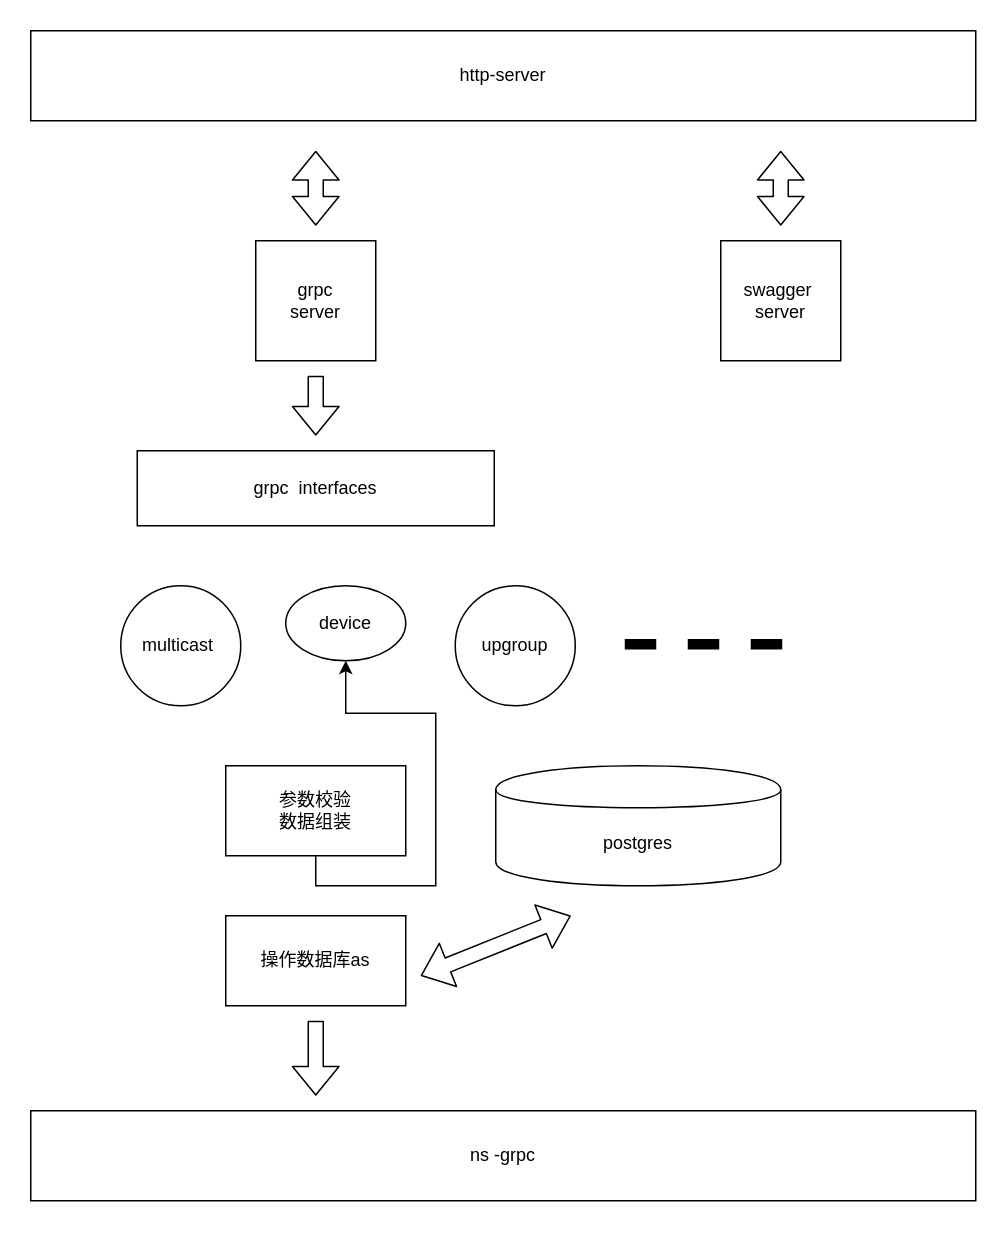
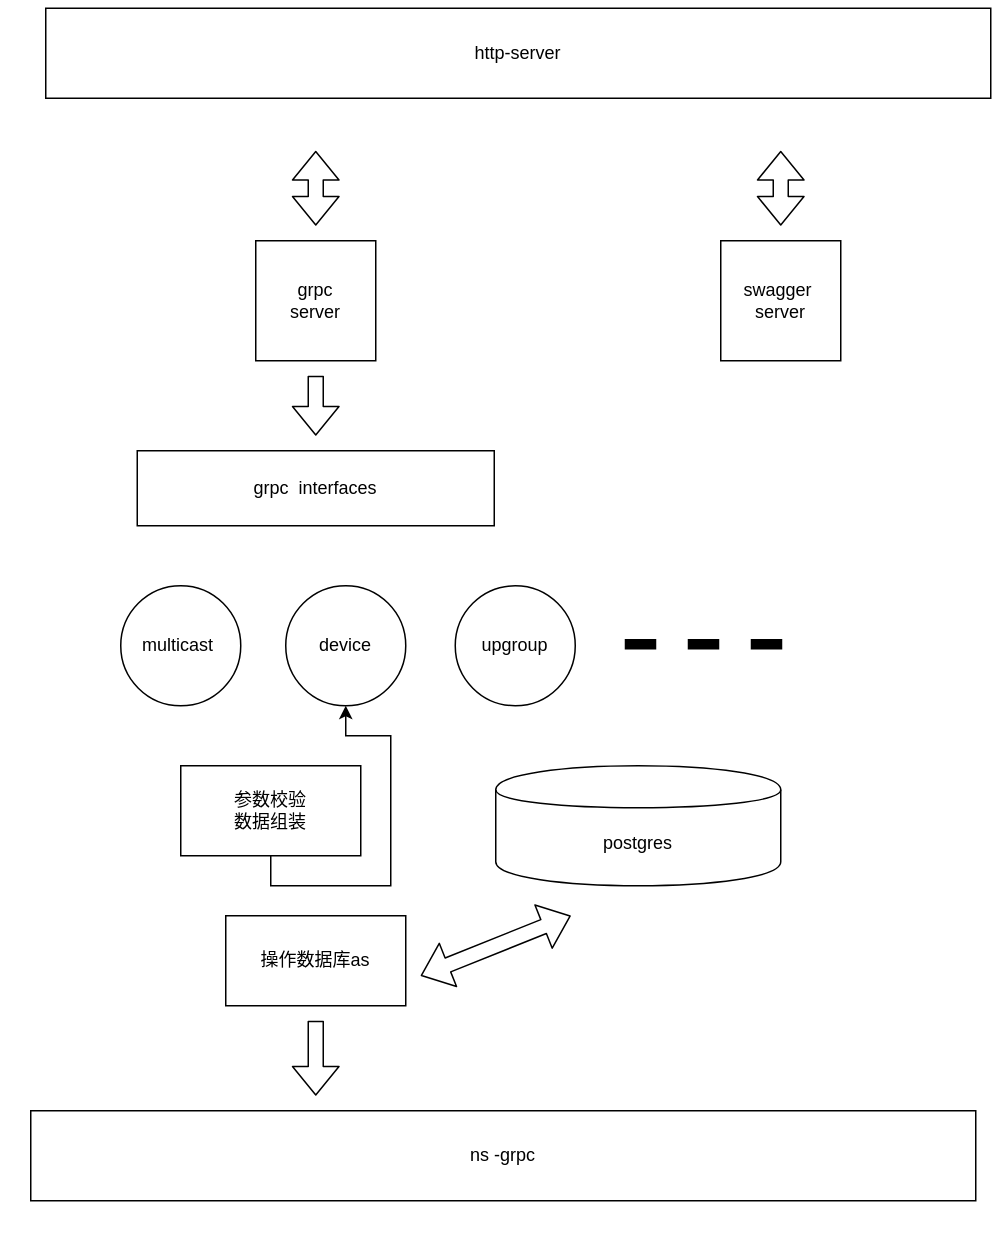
(503, 76) -> (518, 53)
(346, 623) -> (346, 646)
(316, 811) -> (271, 811)
